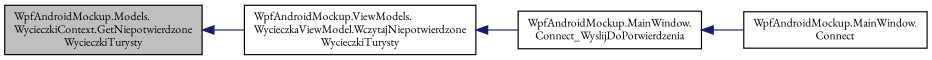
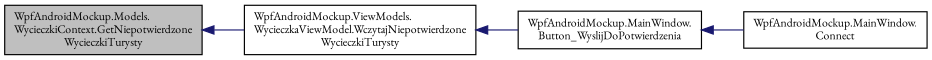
(610, 30) -> (610, 30)
